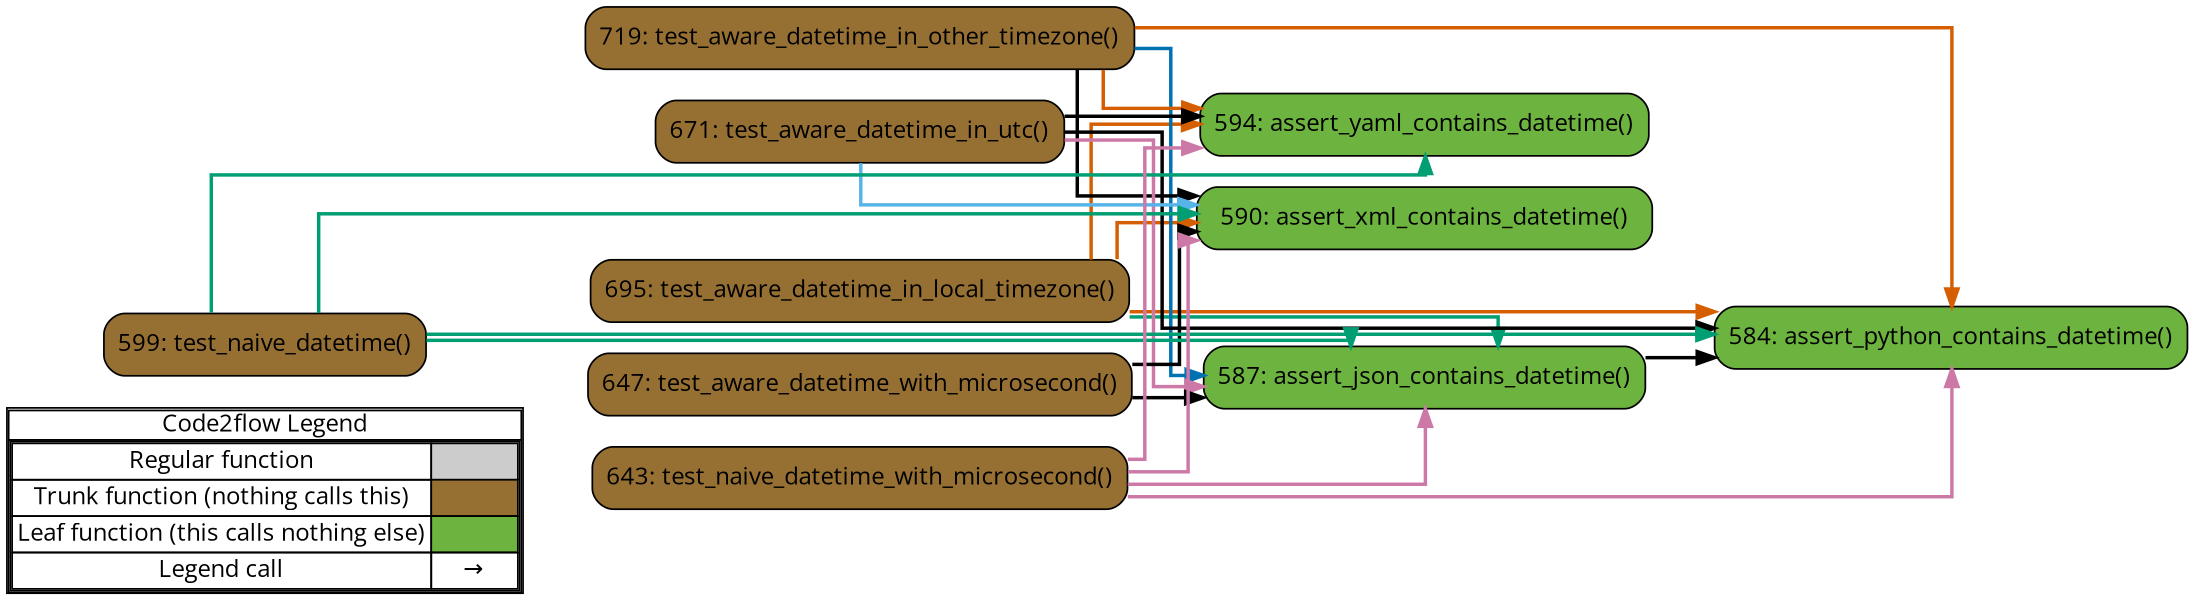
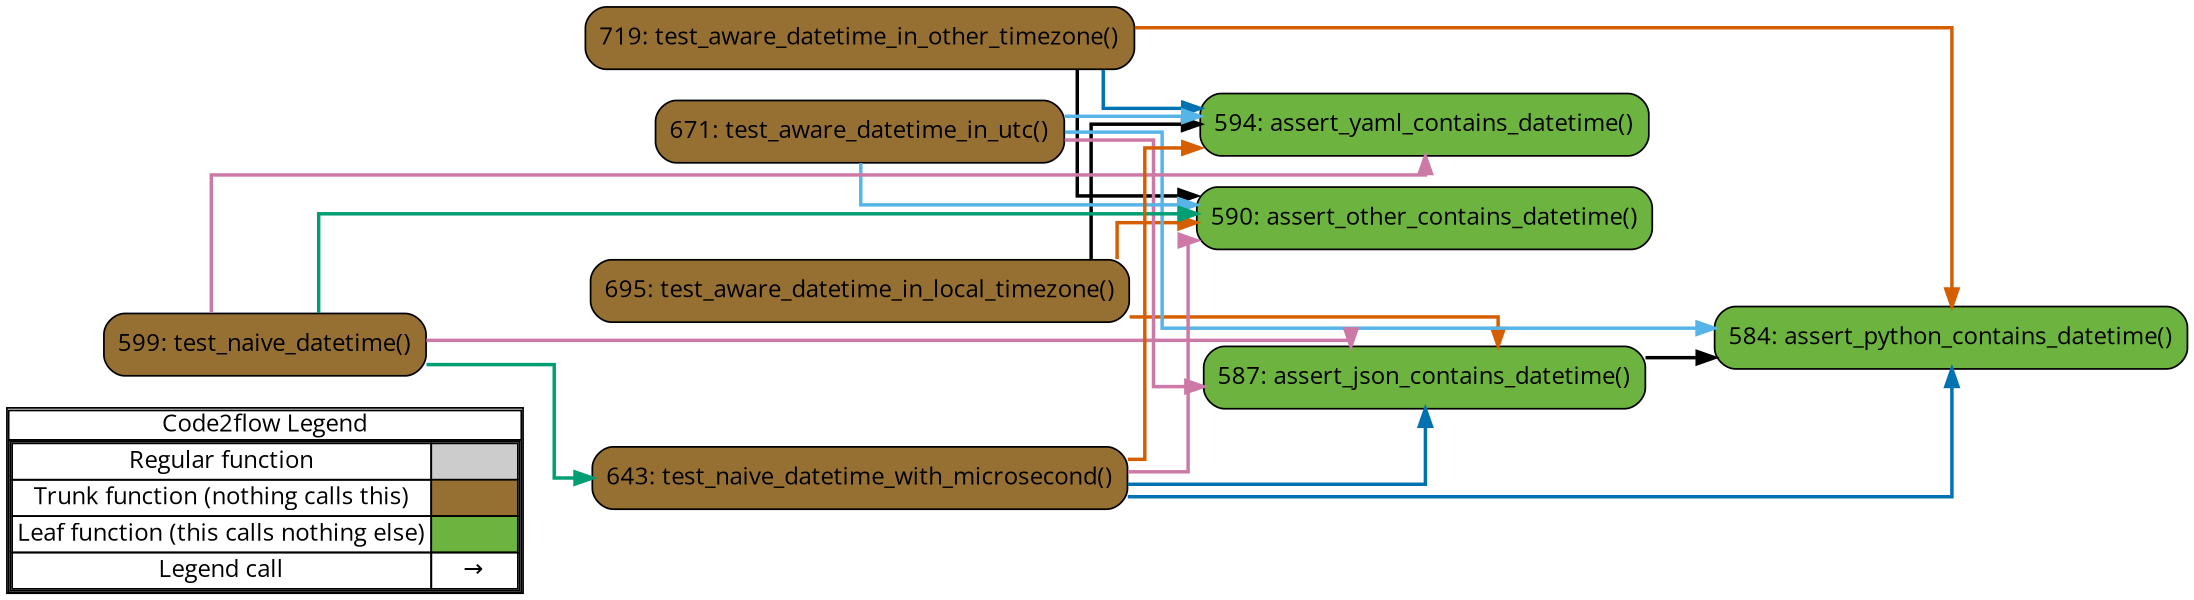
(1103, 105) -> (1103, 105)
(1124, 116) -> (1124, 116)
(1091, 152) -> (1091, 152)
(750, 175) -> (750, 175)
(1171, 202) -> none
(1425, 218) -> (1425, 218)
(1145, 293) -> (1145, 293)
(1513, 312) -> none
(1320, 317) -> (1320, 317)
(1283, 328) -> (1283, 328)
(1062, 334) -> (554, 368)
(889, 340) -> (889, 340)
(860, 384) -> none
(1306, 484) -> (1306, 484)
(1595, 497) -> (1595, 497)
